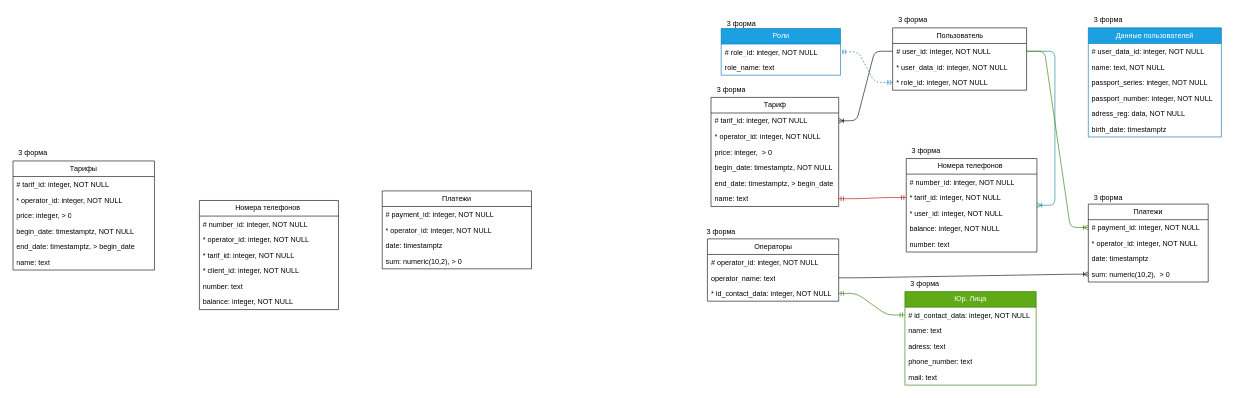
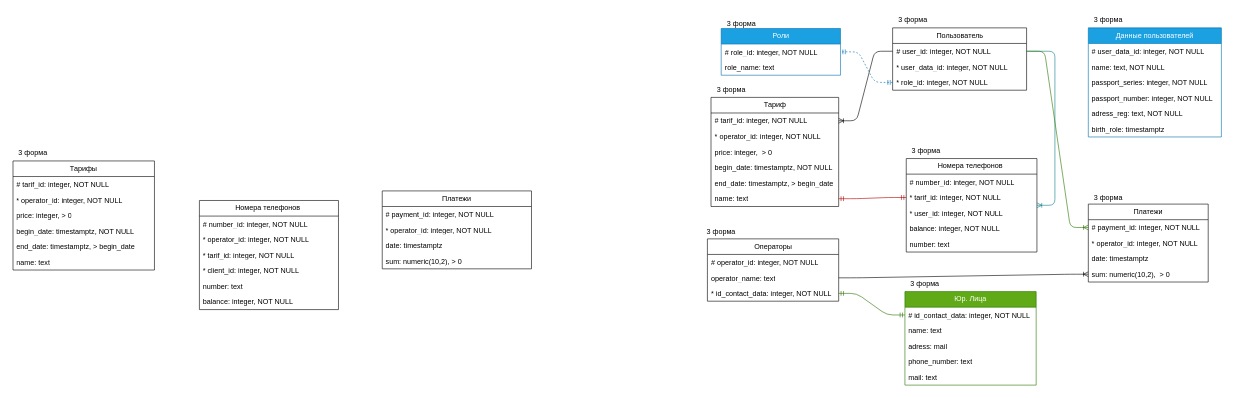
(1140, 114) -> (1140, 114)
(1135, 130) -> (1134, 130)
(931, 347) -> (929, 347)
